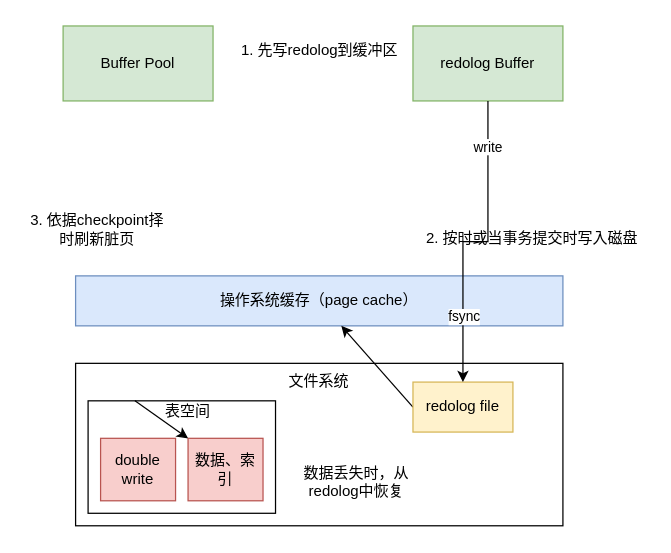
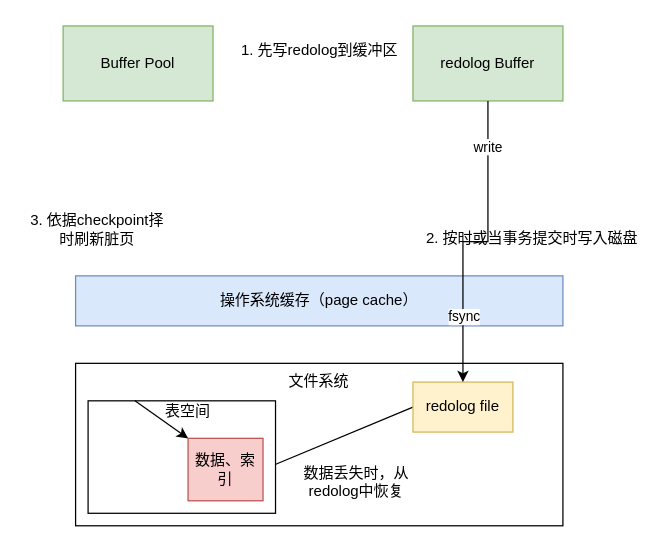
(380, 369) -> (344, 436)
(138, 469) -> none
